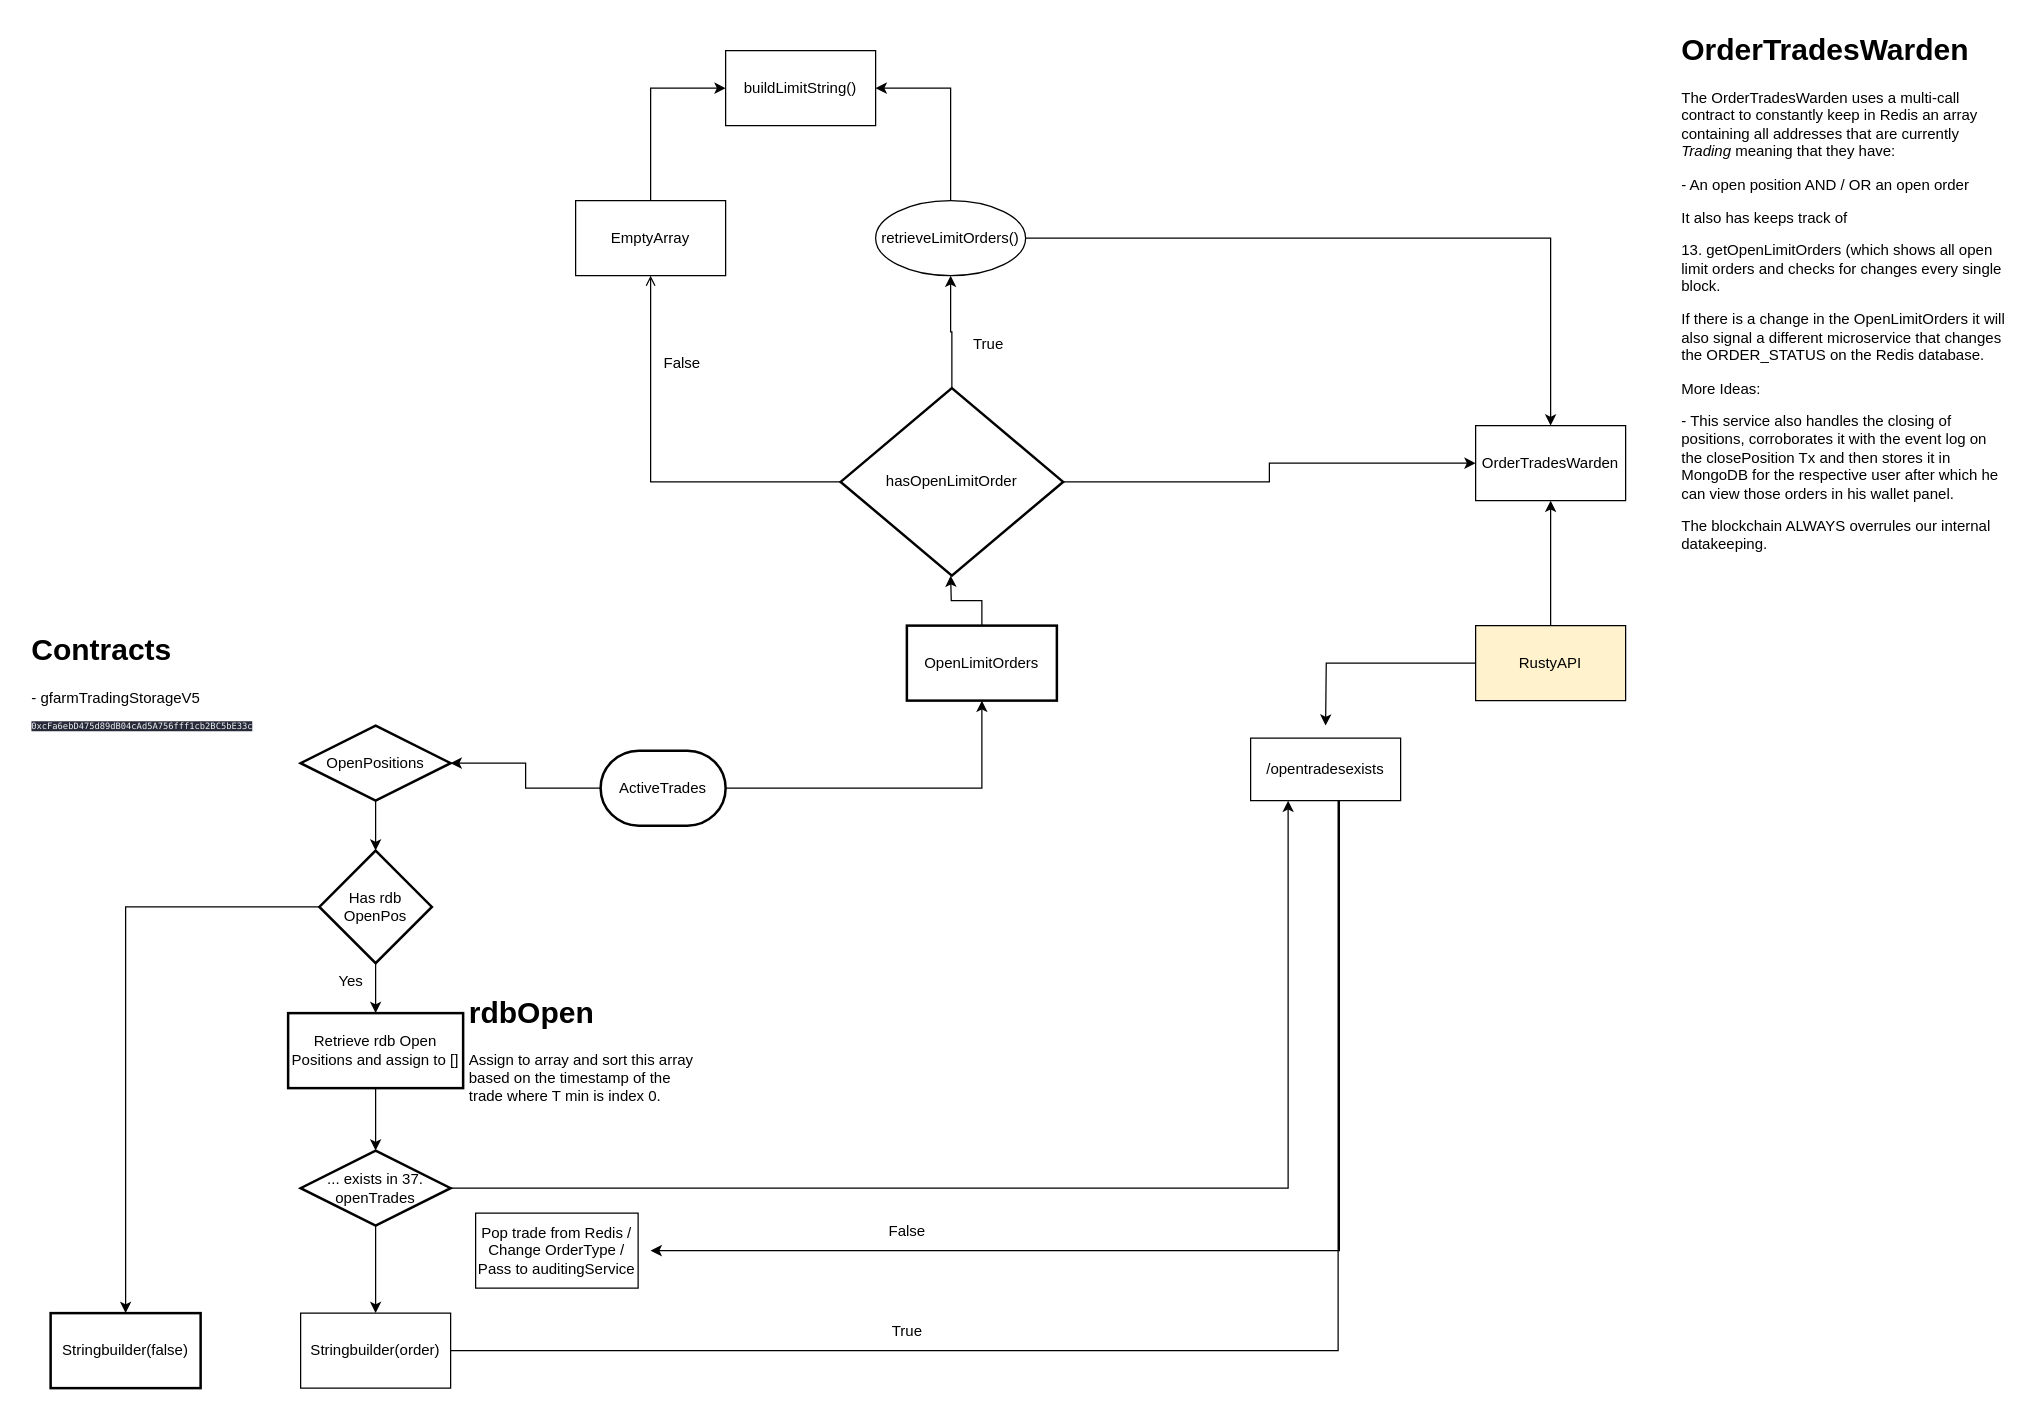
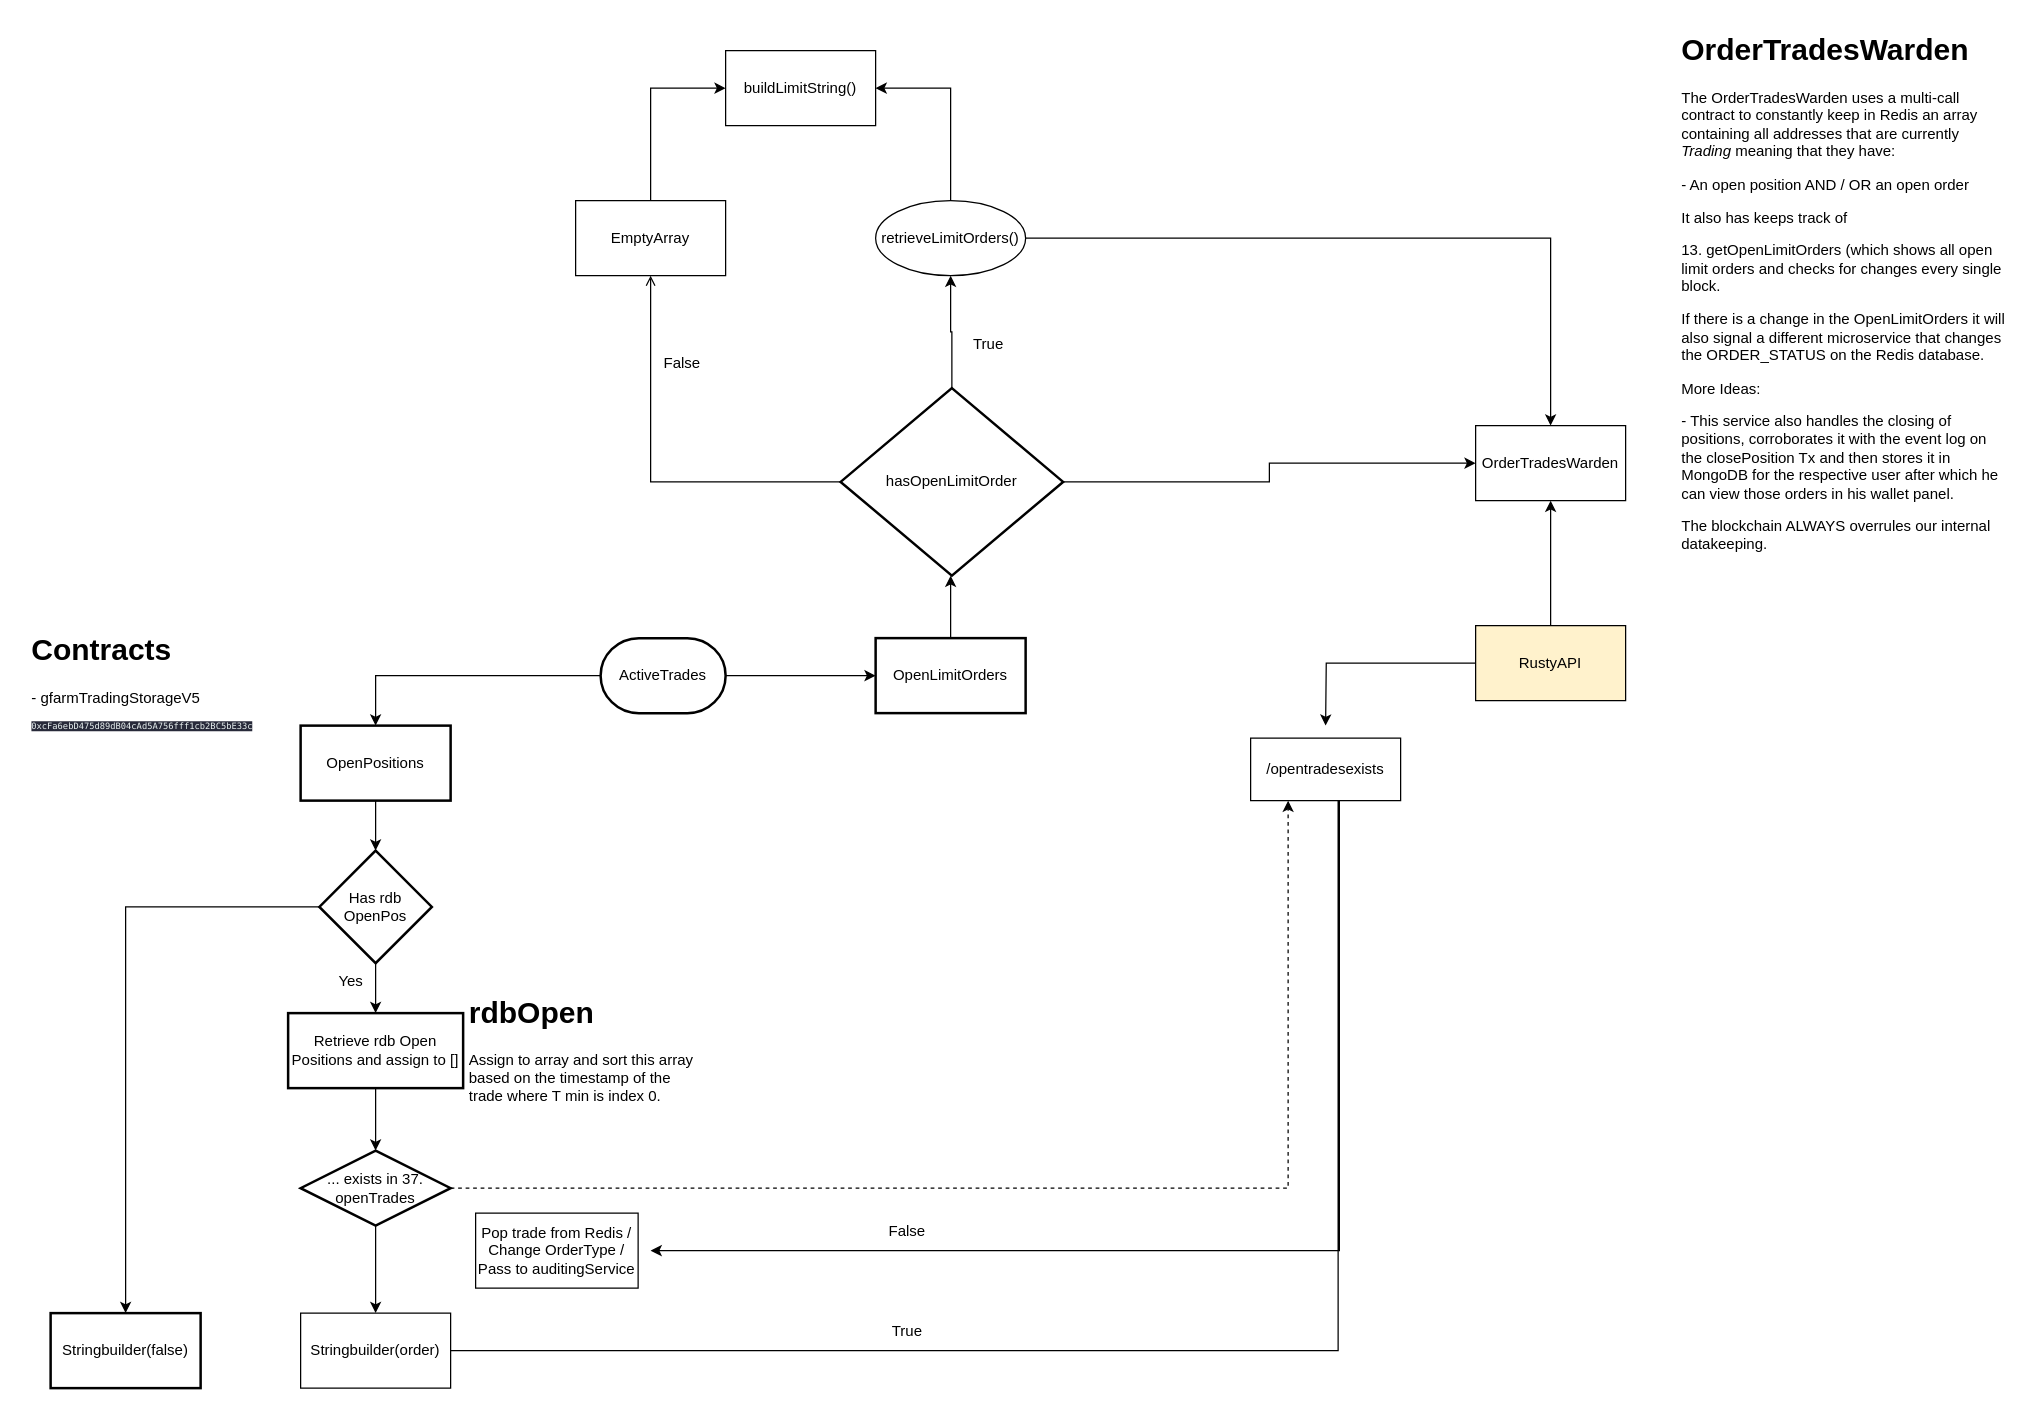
(982, 663) -> (951, 676)
(376, 763) -> (376, 763)
(663, 788) -> (663, 676)
(1059, 1188) -> (1059, 1188)
